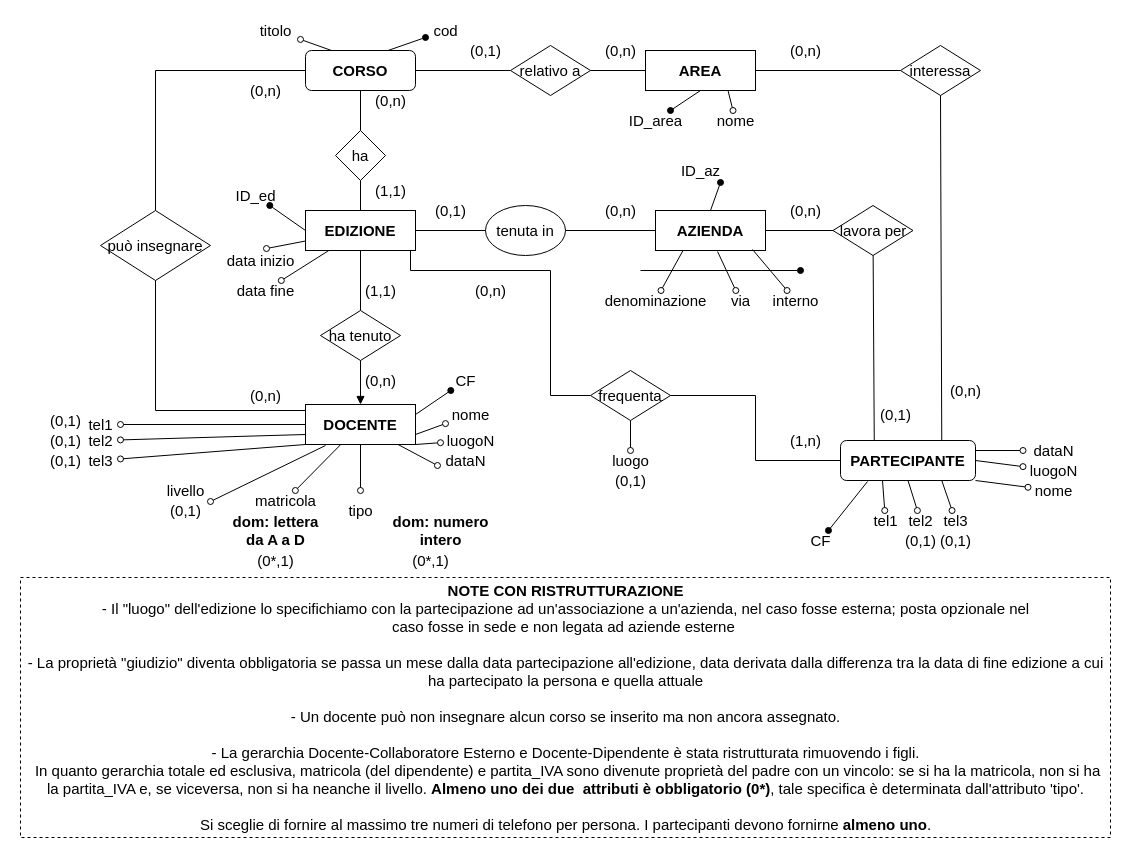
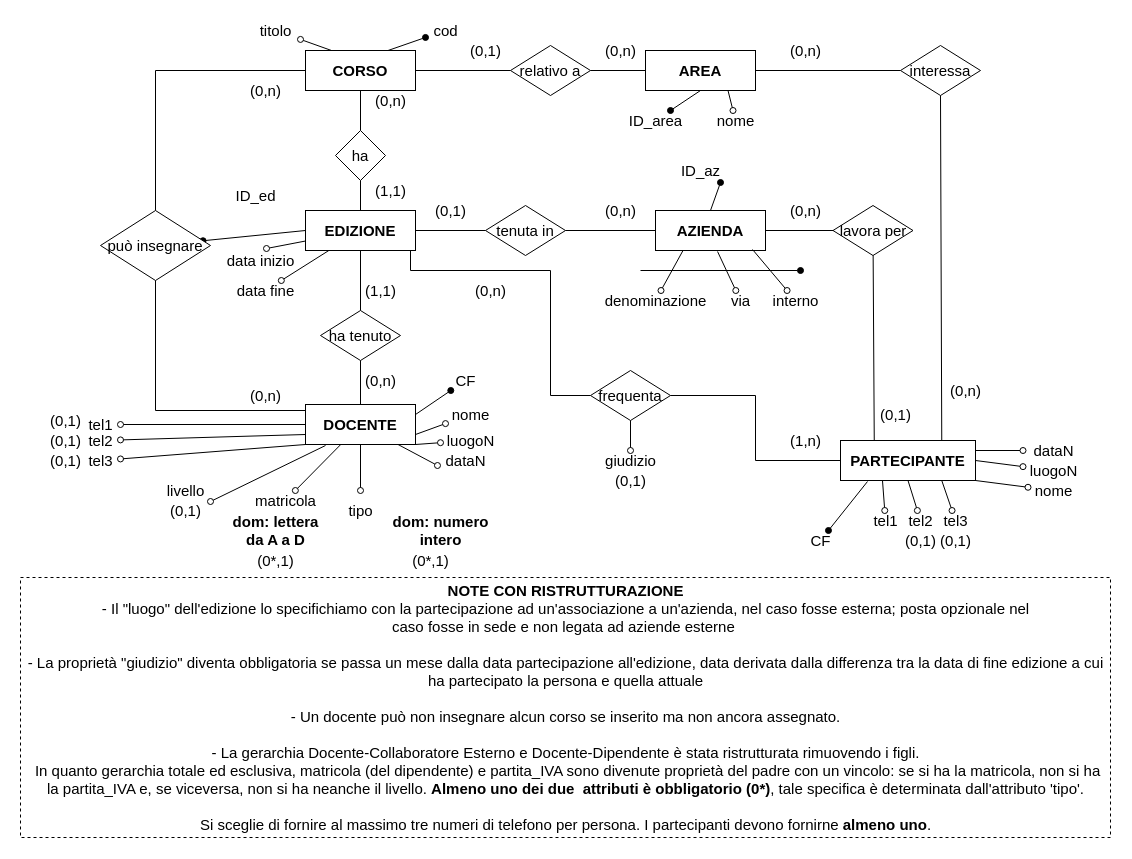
(361, 71) -> (361, 71)
(289, 219) -> (256, 235)
(526, 231) -> (526, 231)
(361, 395) -> (361, 398)
(631, 461) -> (631, 461)
(908, 461) -> (908, 461)
